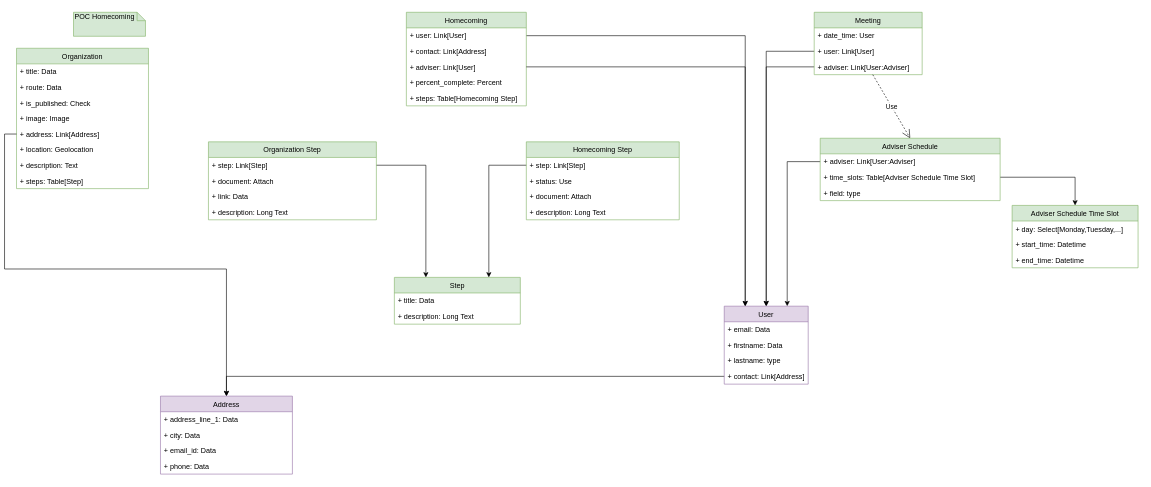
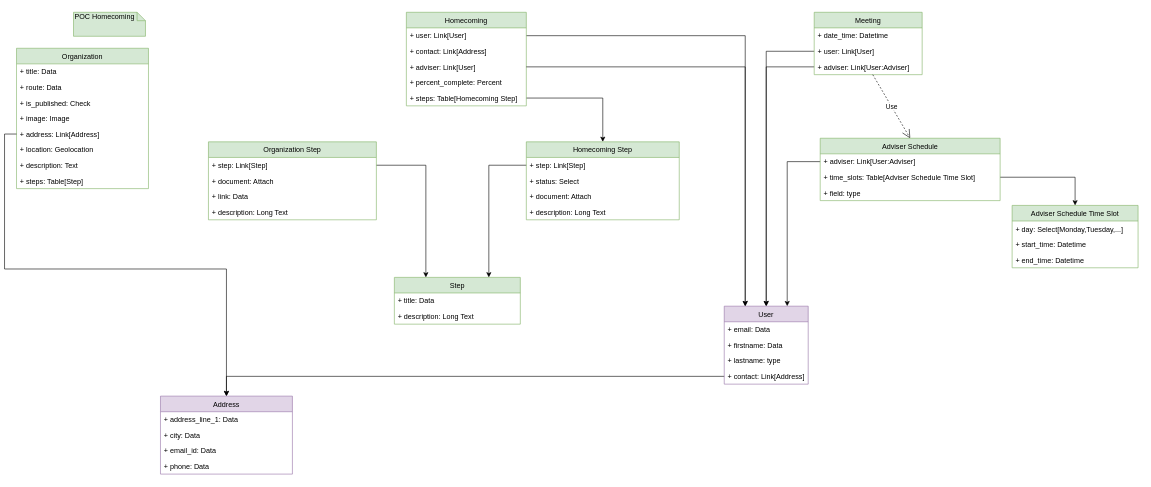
(848, 36) -> (855, 36)
none -> (602, 98)
(553, 181) -> (558, 181)
